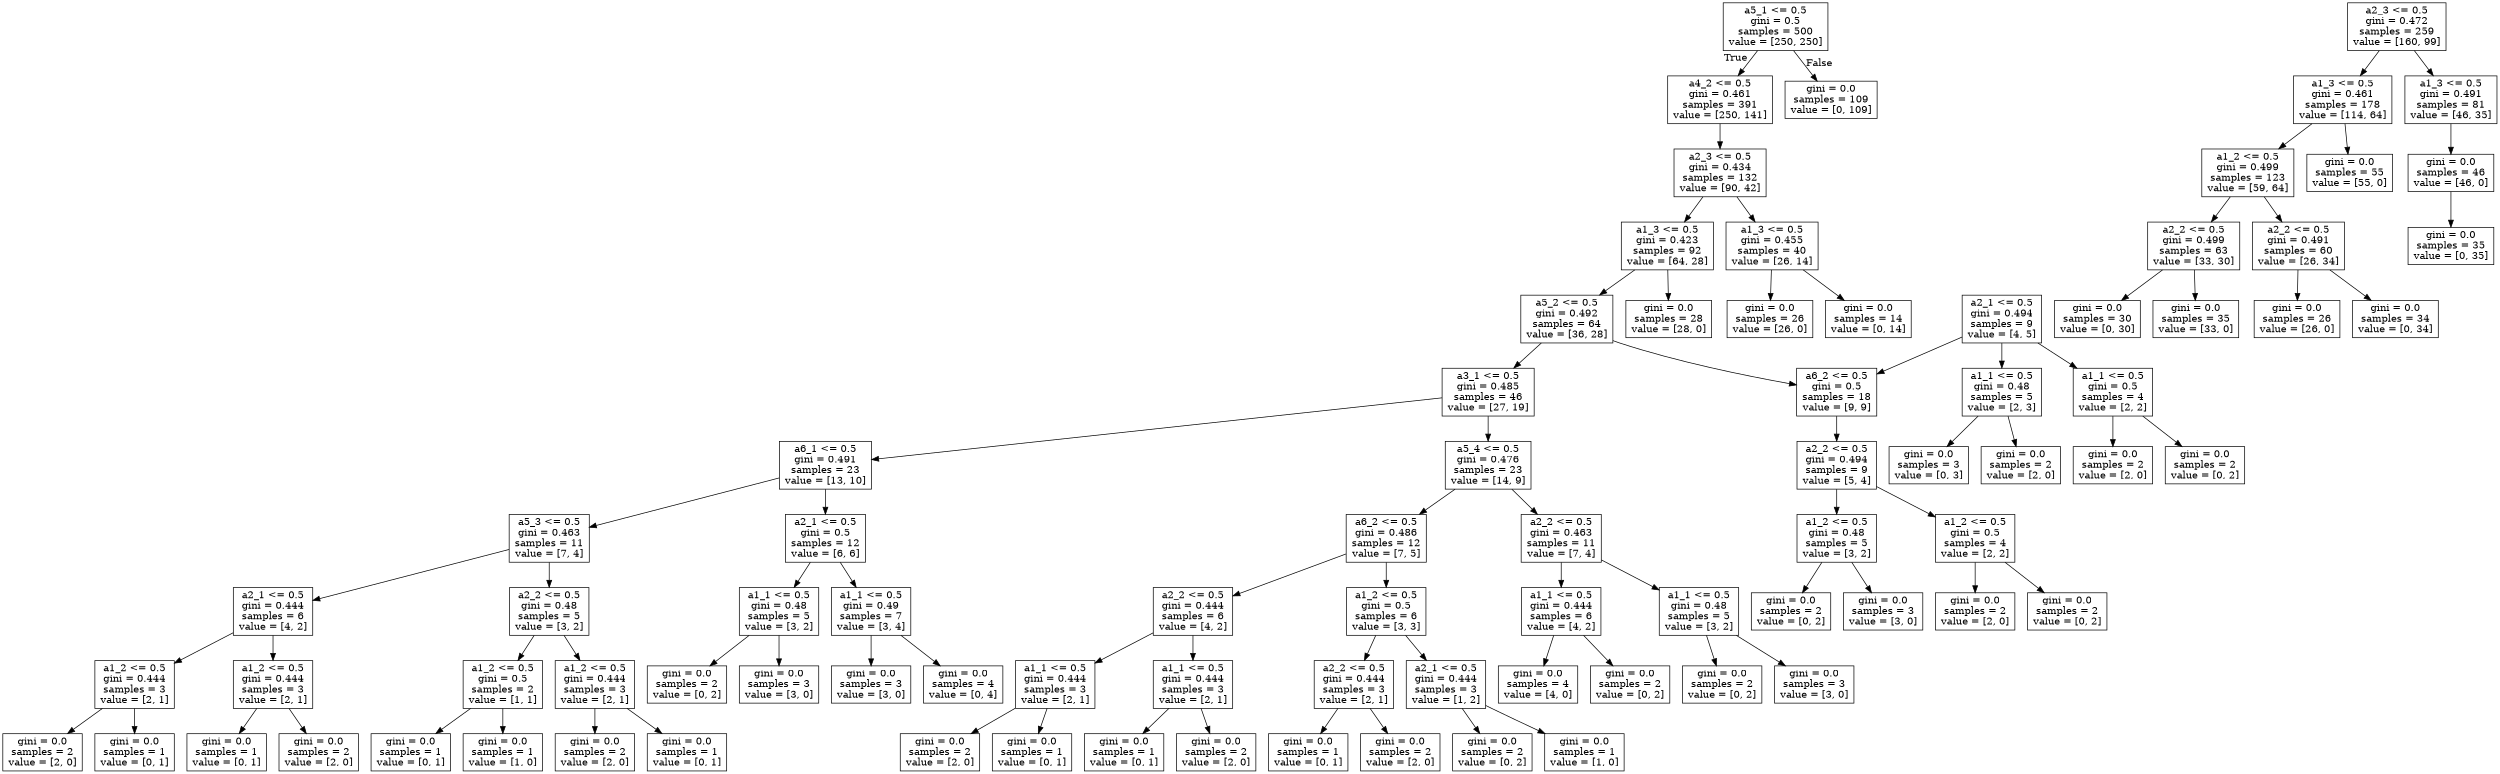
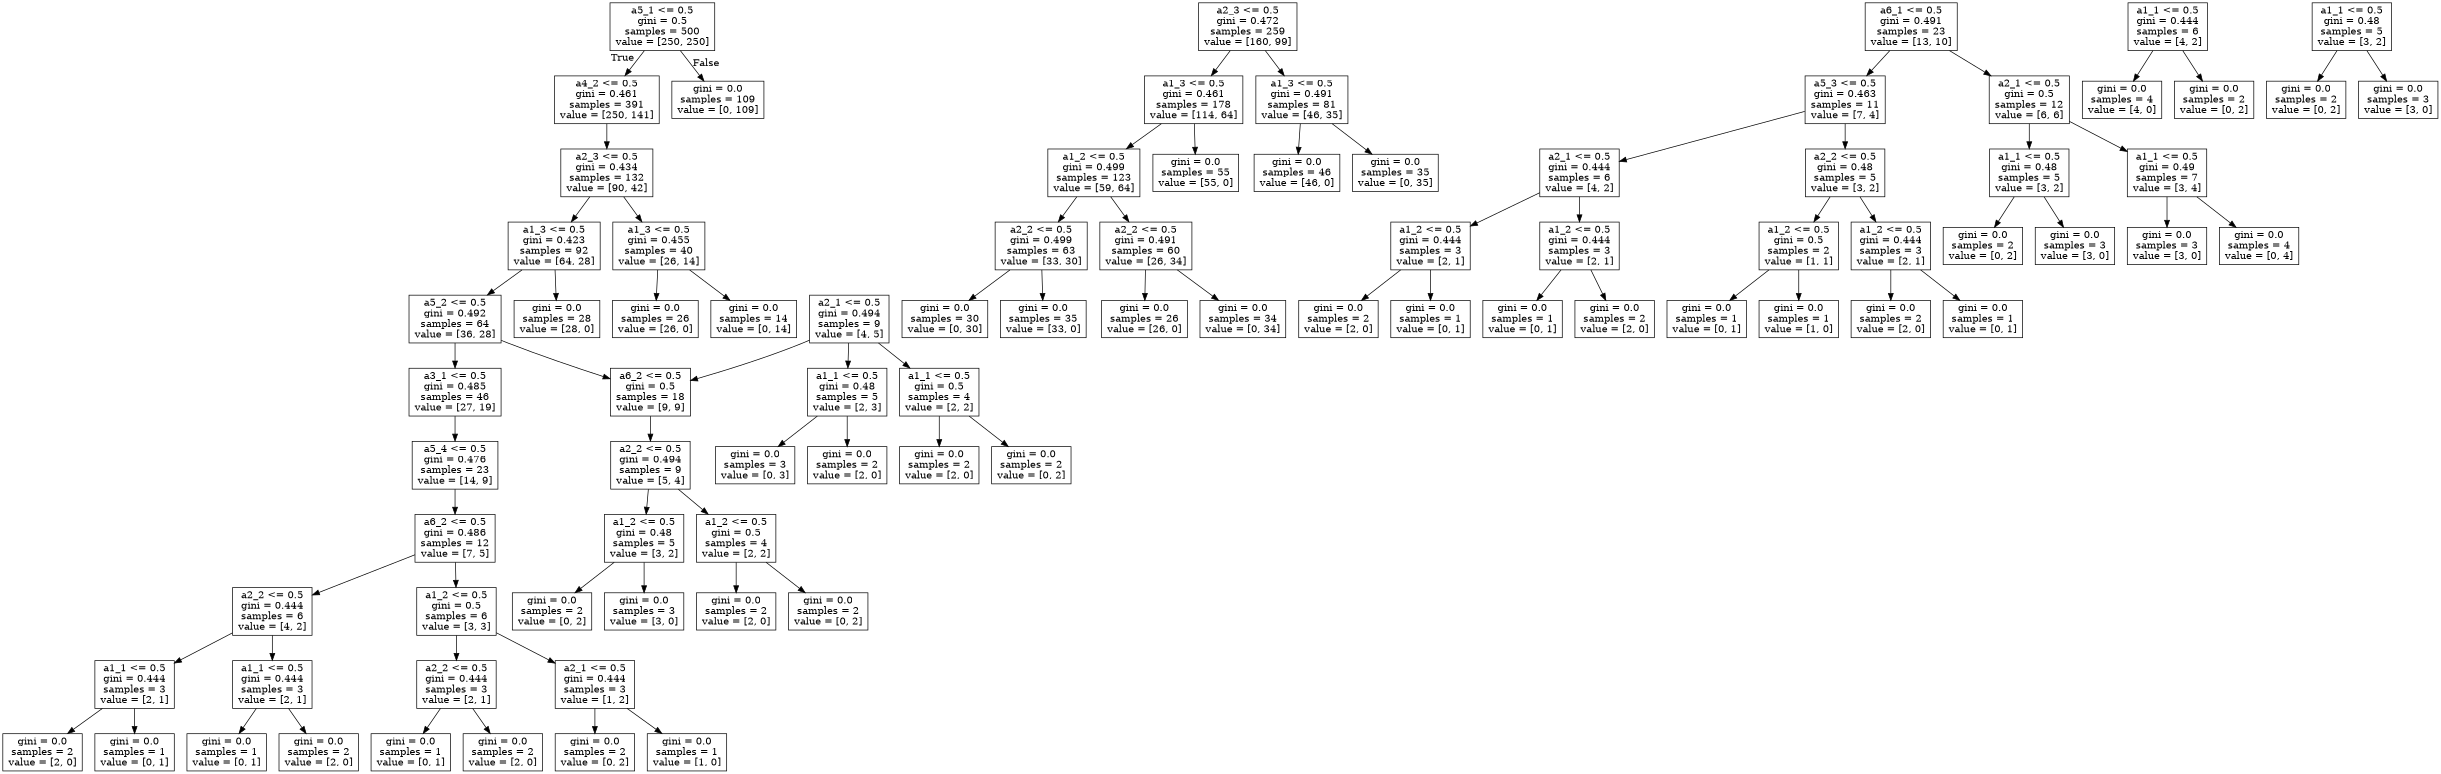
(2451, 206) -> (1349, 137)
(1160, 428) -> none
(1561, 538) -> none
